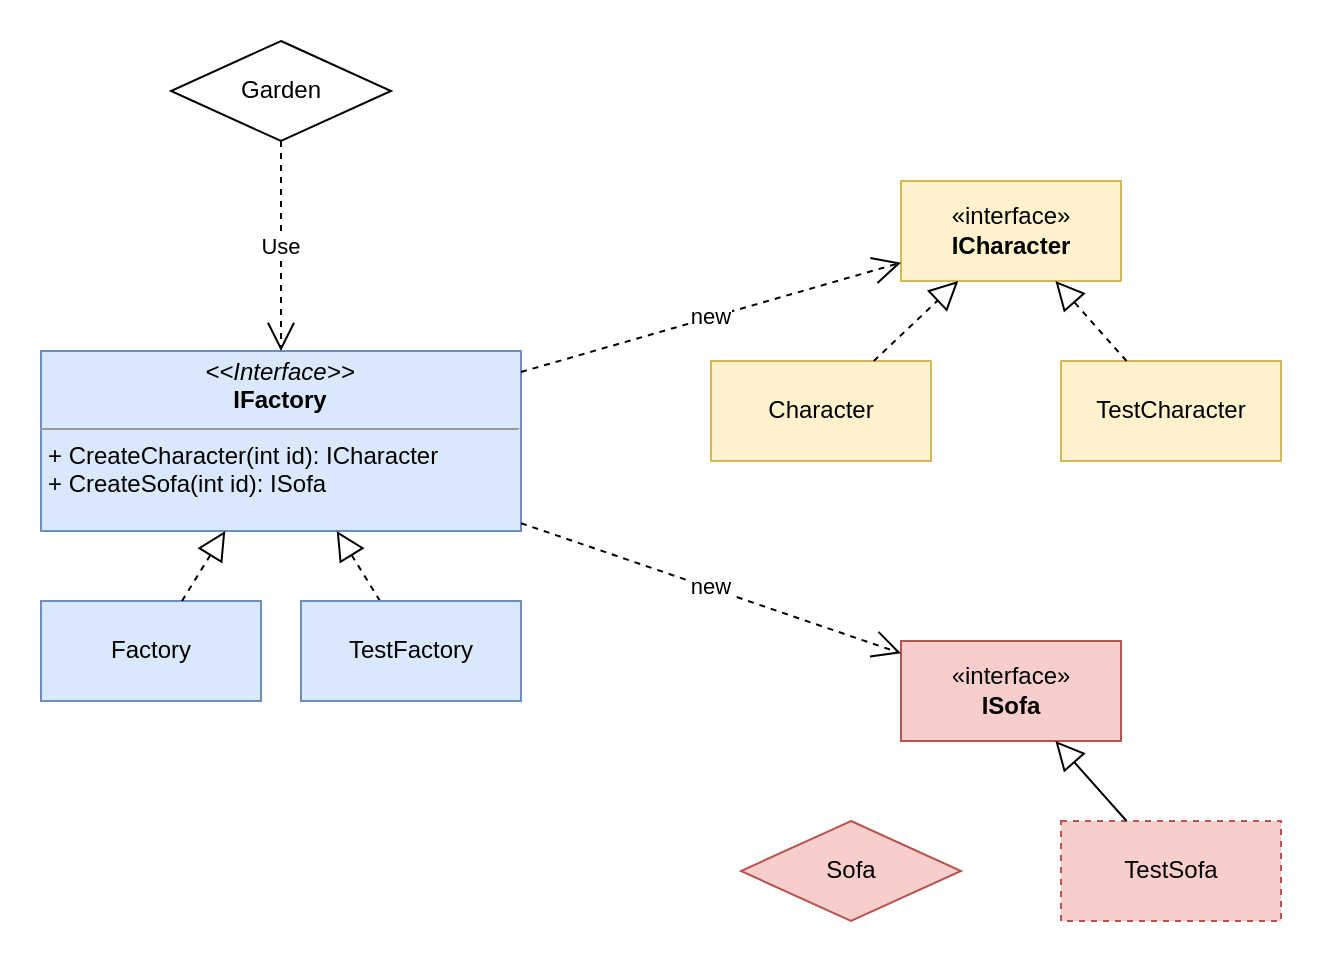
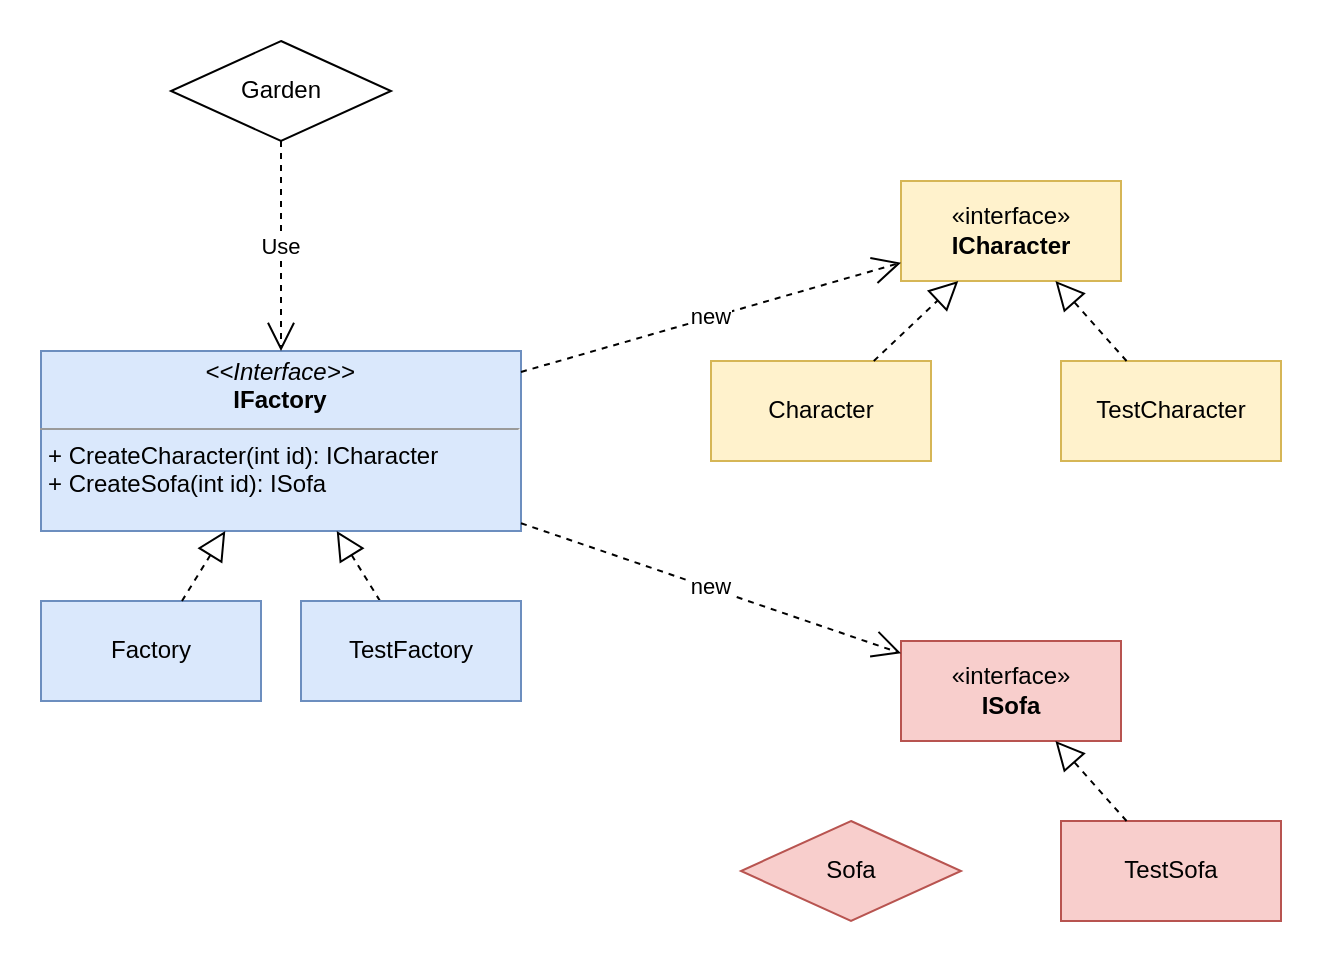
(1102, 793) -> (1102, 793)
(1171, 871) -> (1171, 871)
